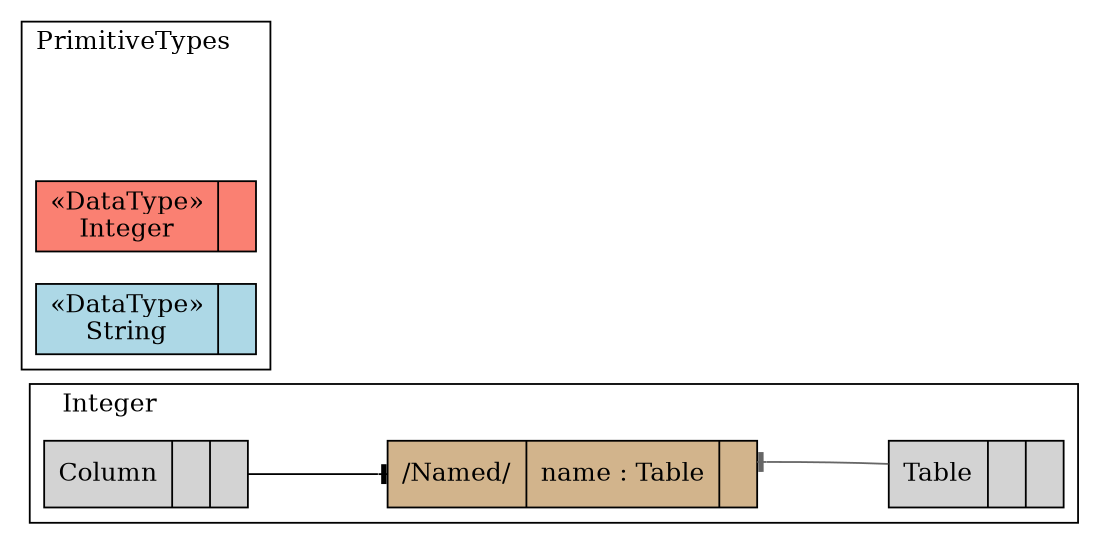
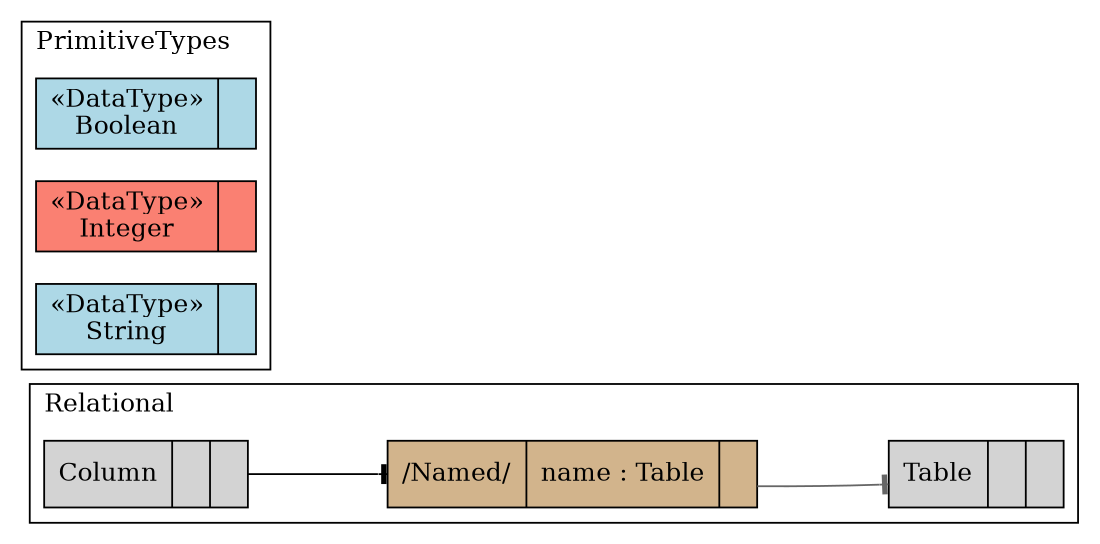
none -> (146, 114)
(110, 405) -> (110, 405)
(827, 462) -> (818, 486)
